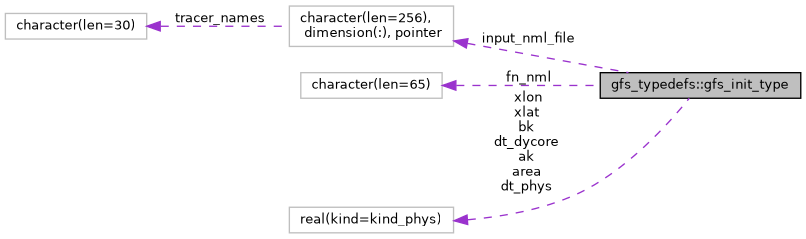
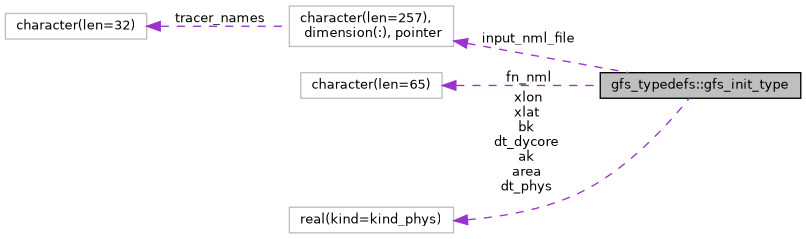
(76, 26) -> (76, 26)
(371, 26) -> (371, 26)
